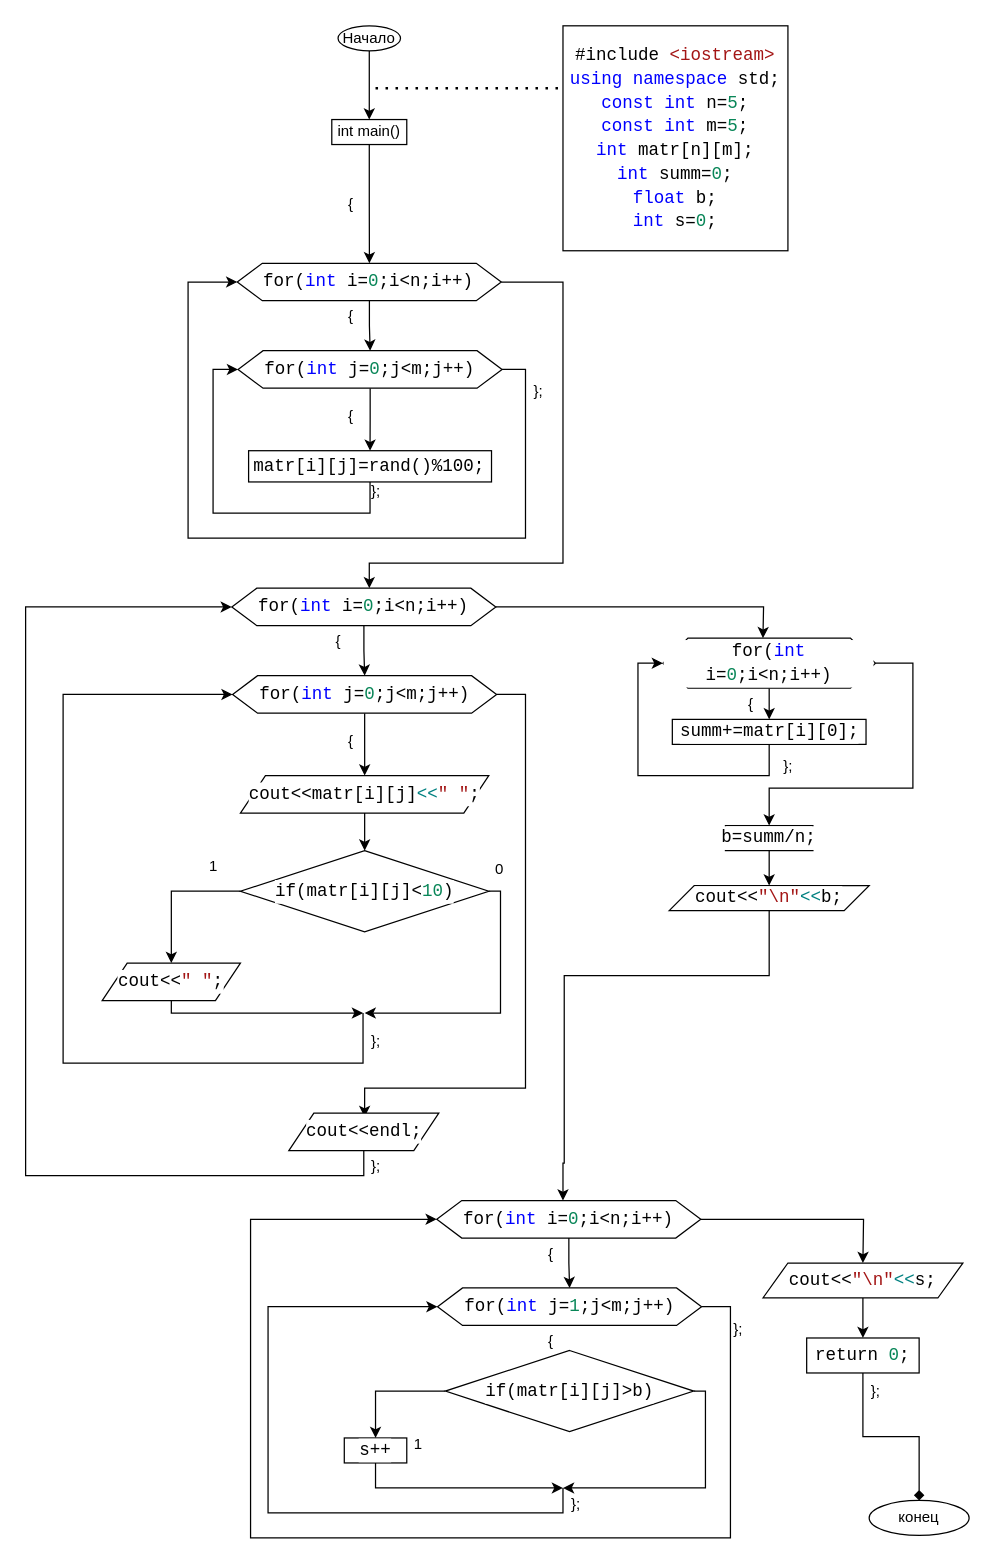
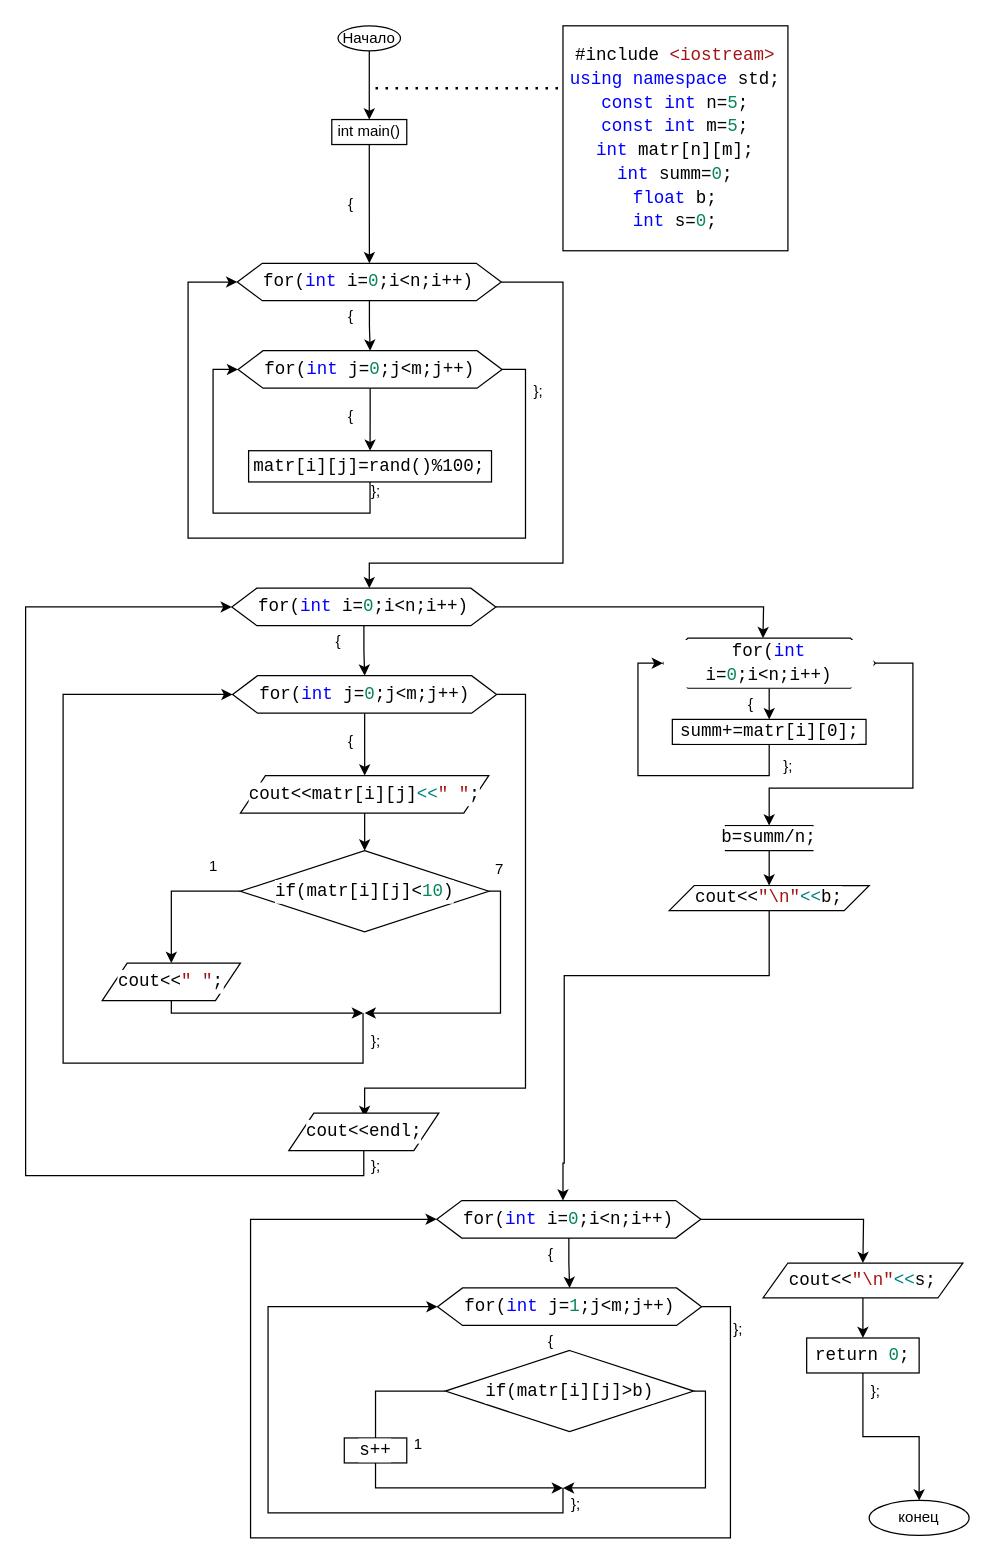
(500, 869) -> (500, 869)
(376, 1428) -> (376, 1431)
(919, 1490) -> (919, 1491)
